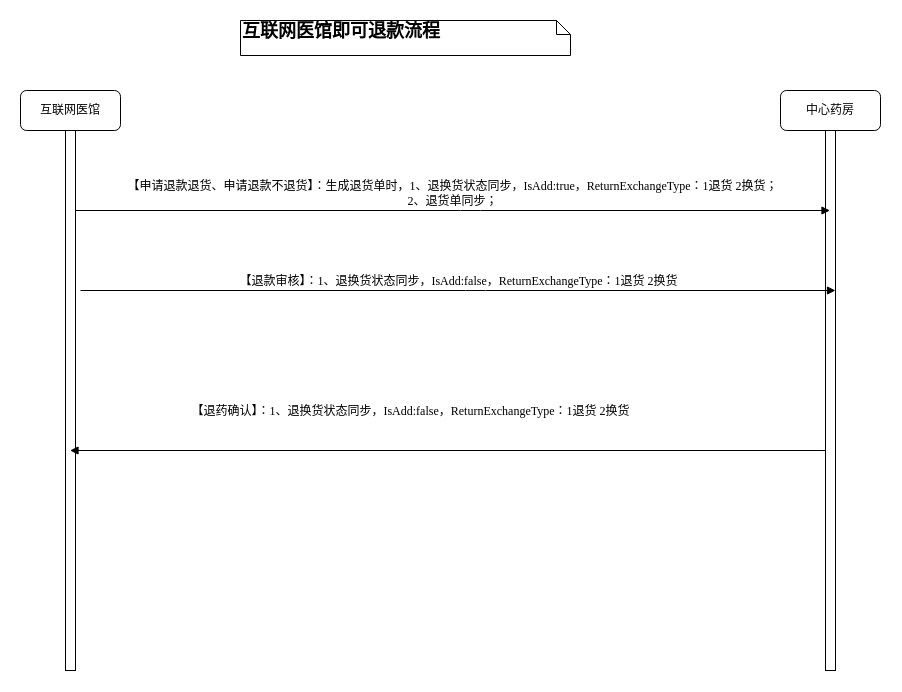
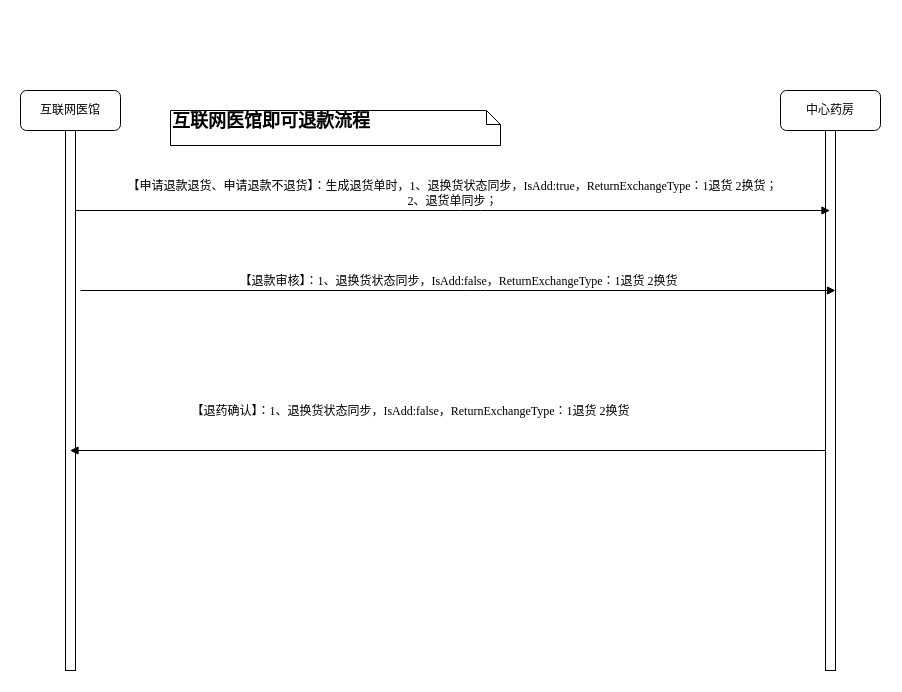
(406, 38) -> (336, 128)
